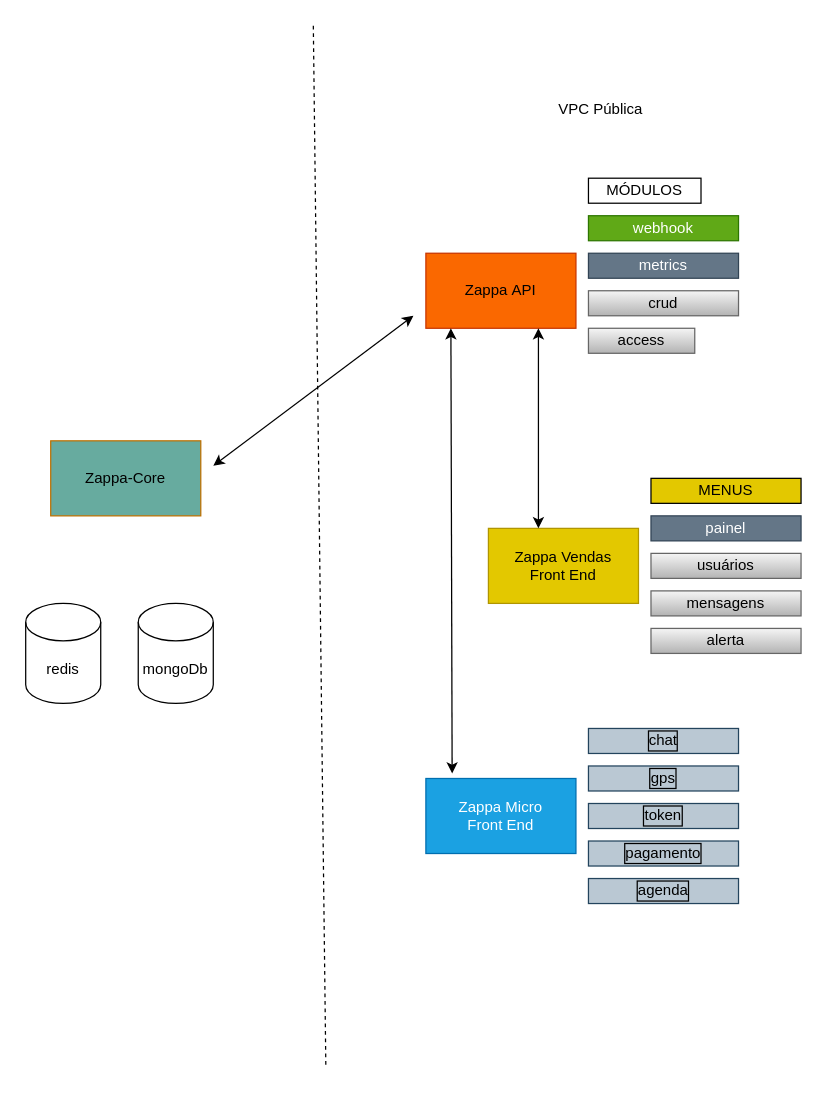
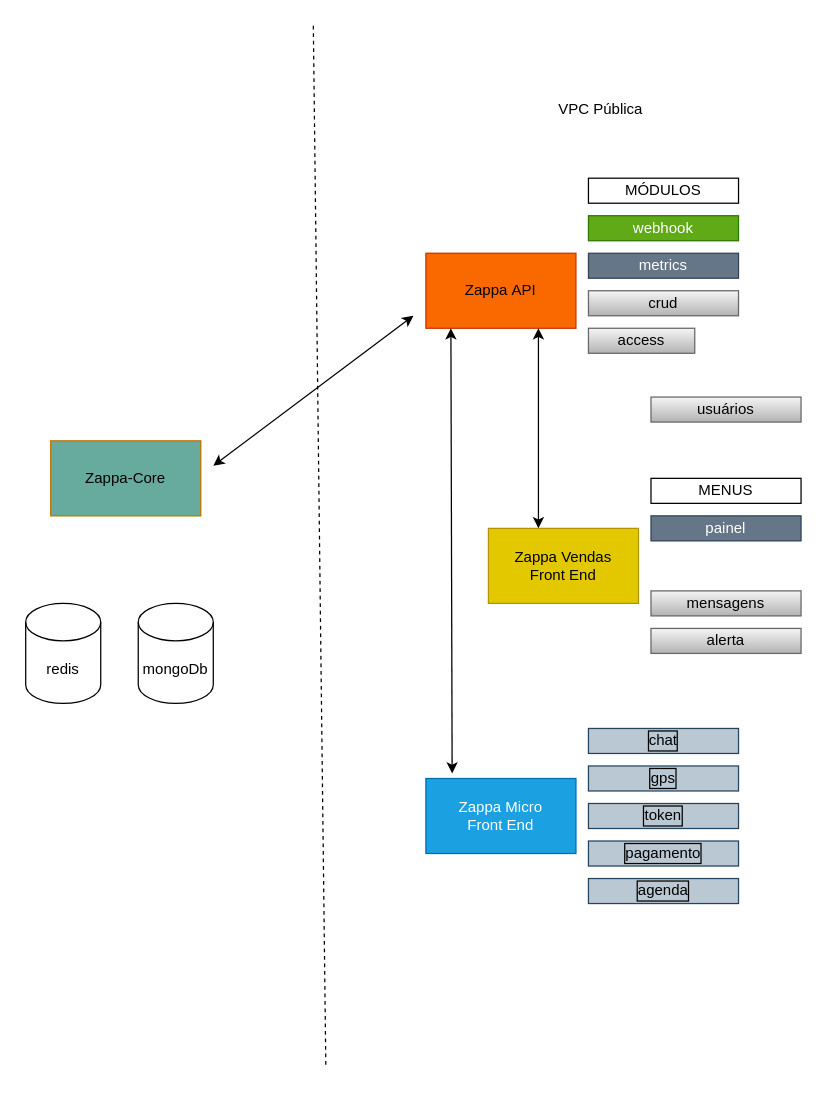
(644, 191) -> (663, 191)
(726, 491) -> (726, 491)
(726, 566) -> (726, 409)
